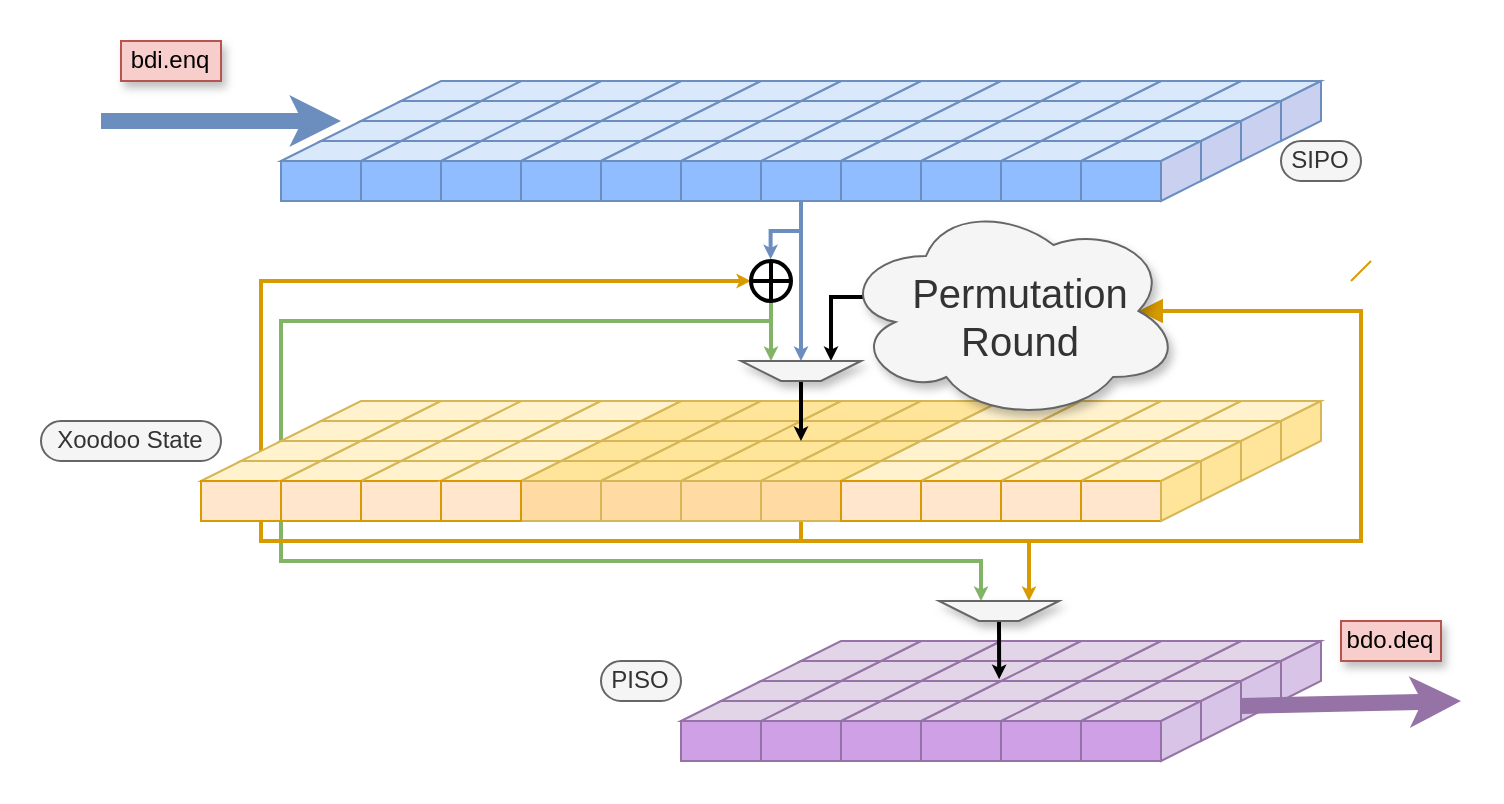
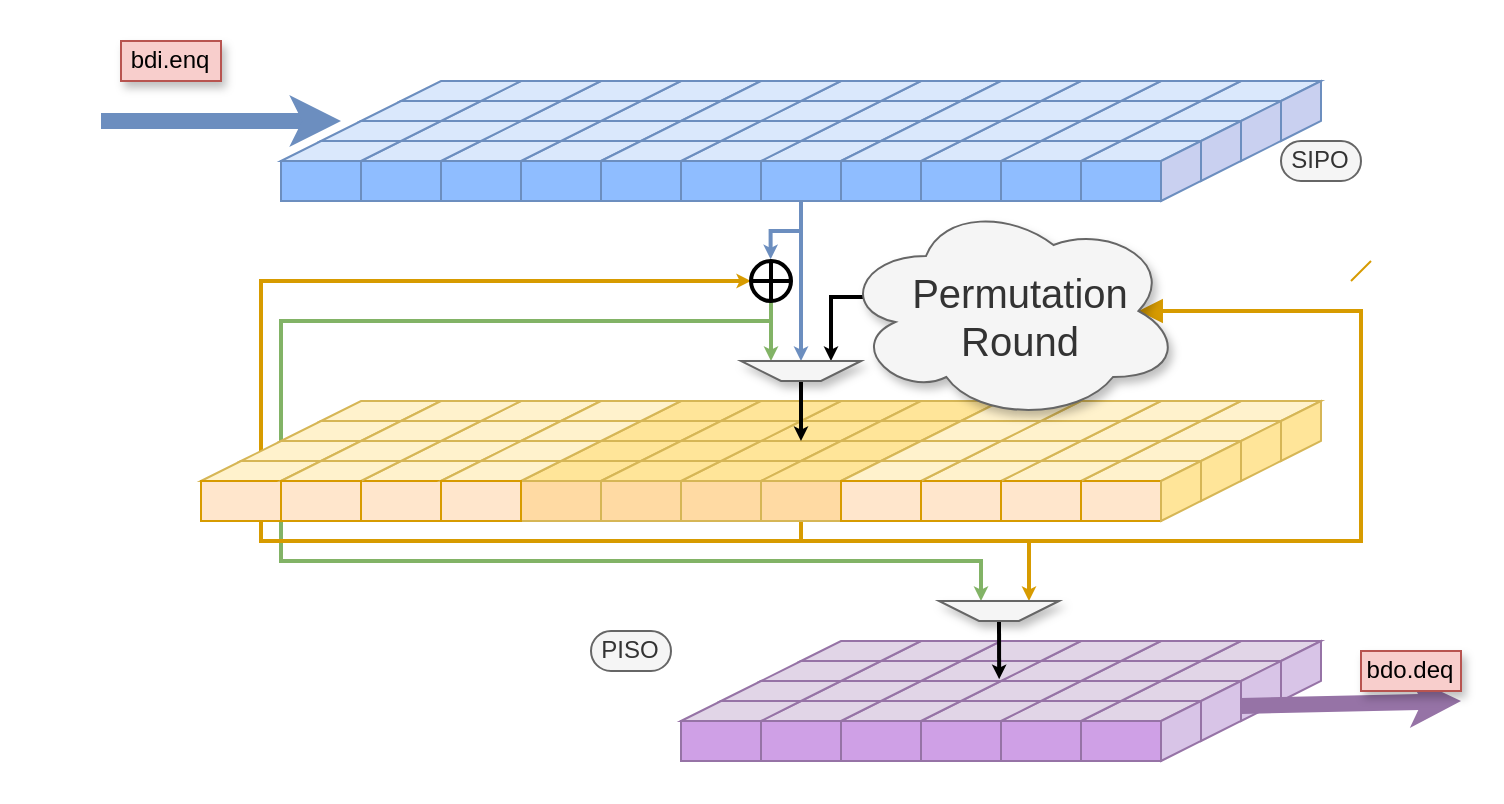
(131, 441) -> none
(1391, 641) -> (1411, 671)
(641, 681) -> (631, 651)
